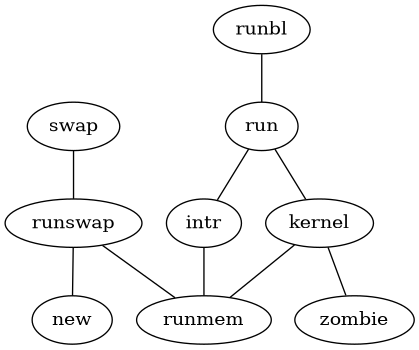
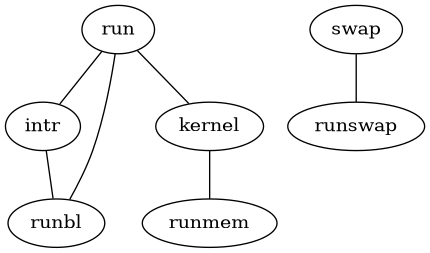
(139, 272) -> none
(204, 272) -> (50, 175)
(72, 320) -> none
(355, 320) -> none
